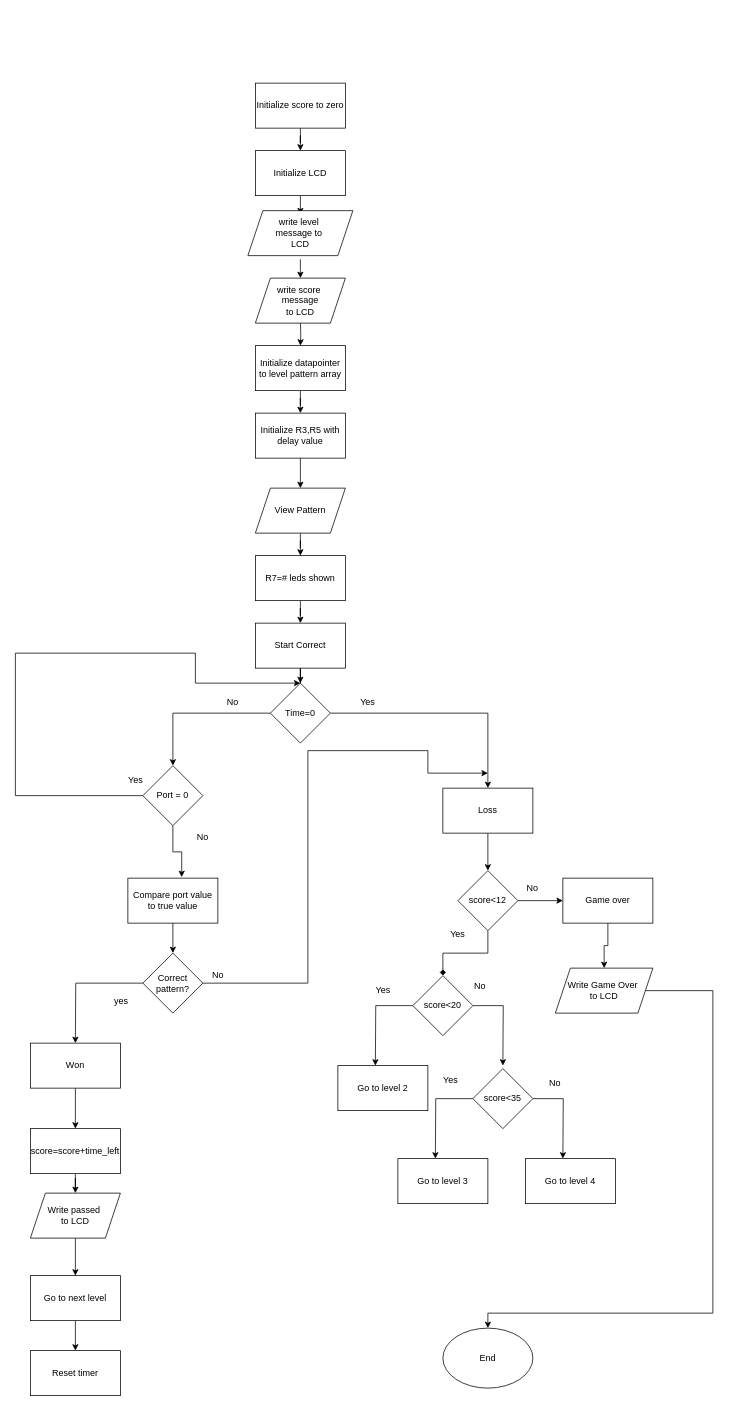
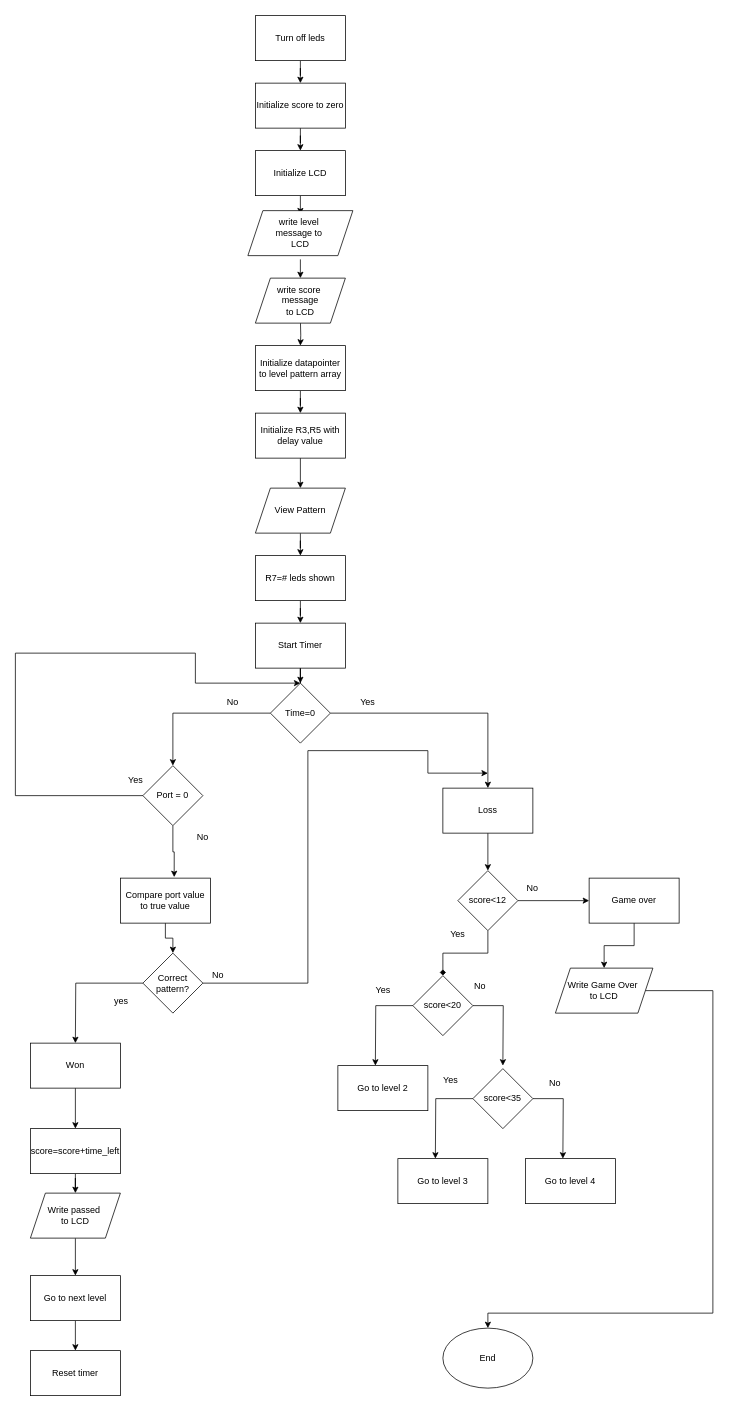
none -> (300, 38)
none -> (300, 74)
(300, 645) -> (300, 645)
(173, 900) -> (165, 900)
(608, 900) -> (634, 900)
